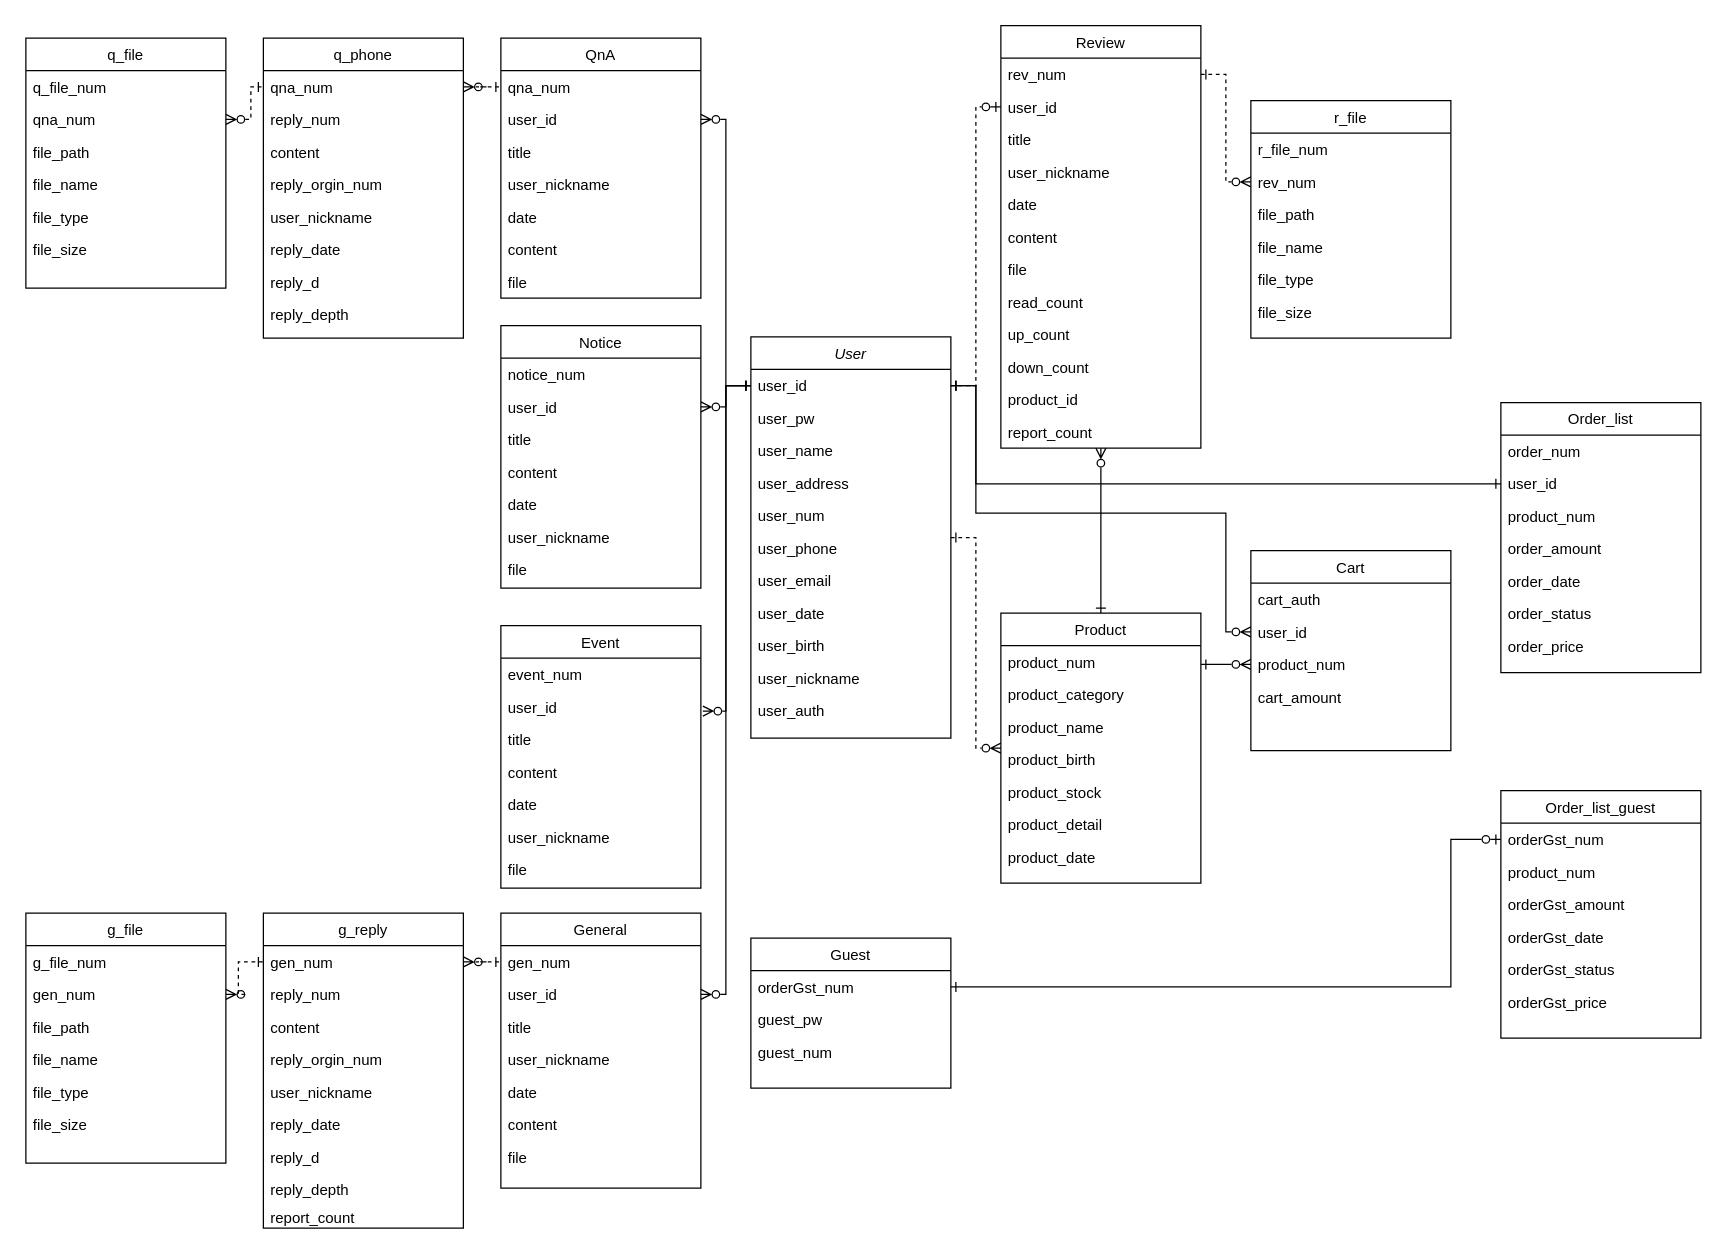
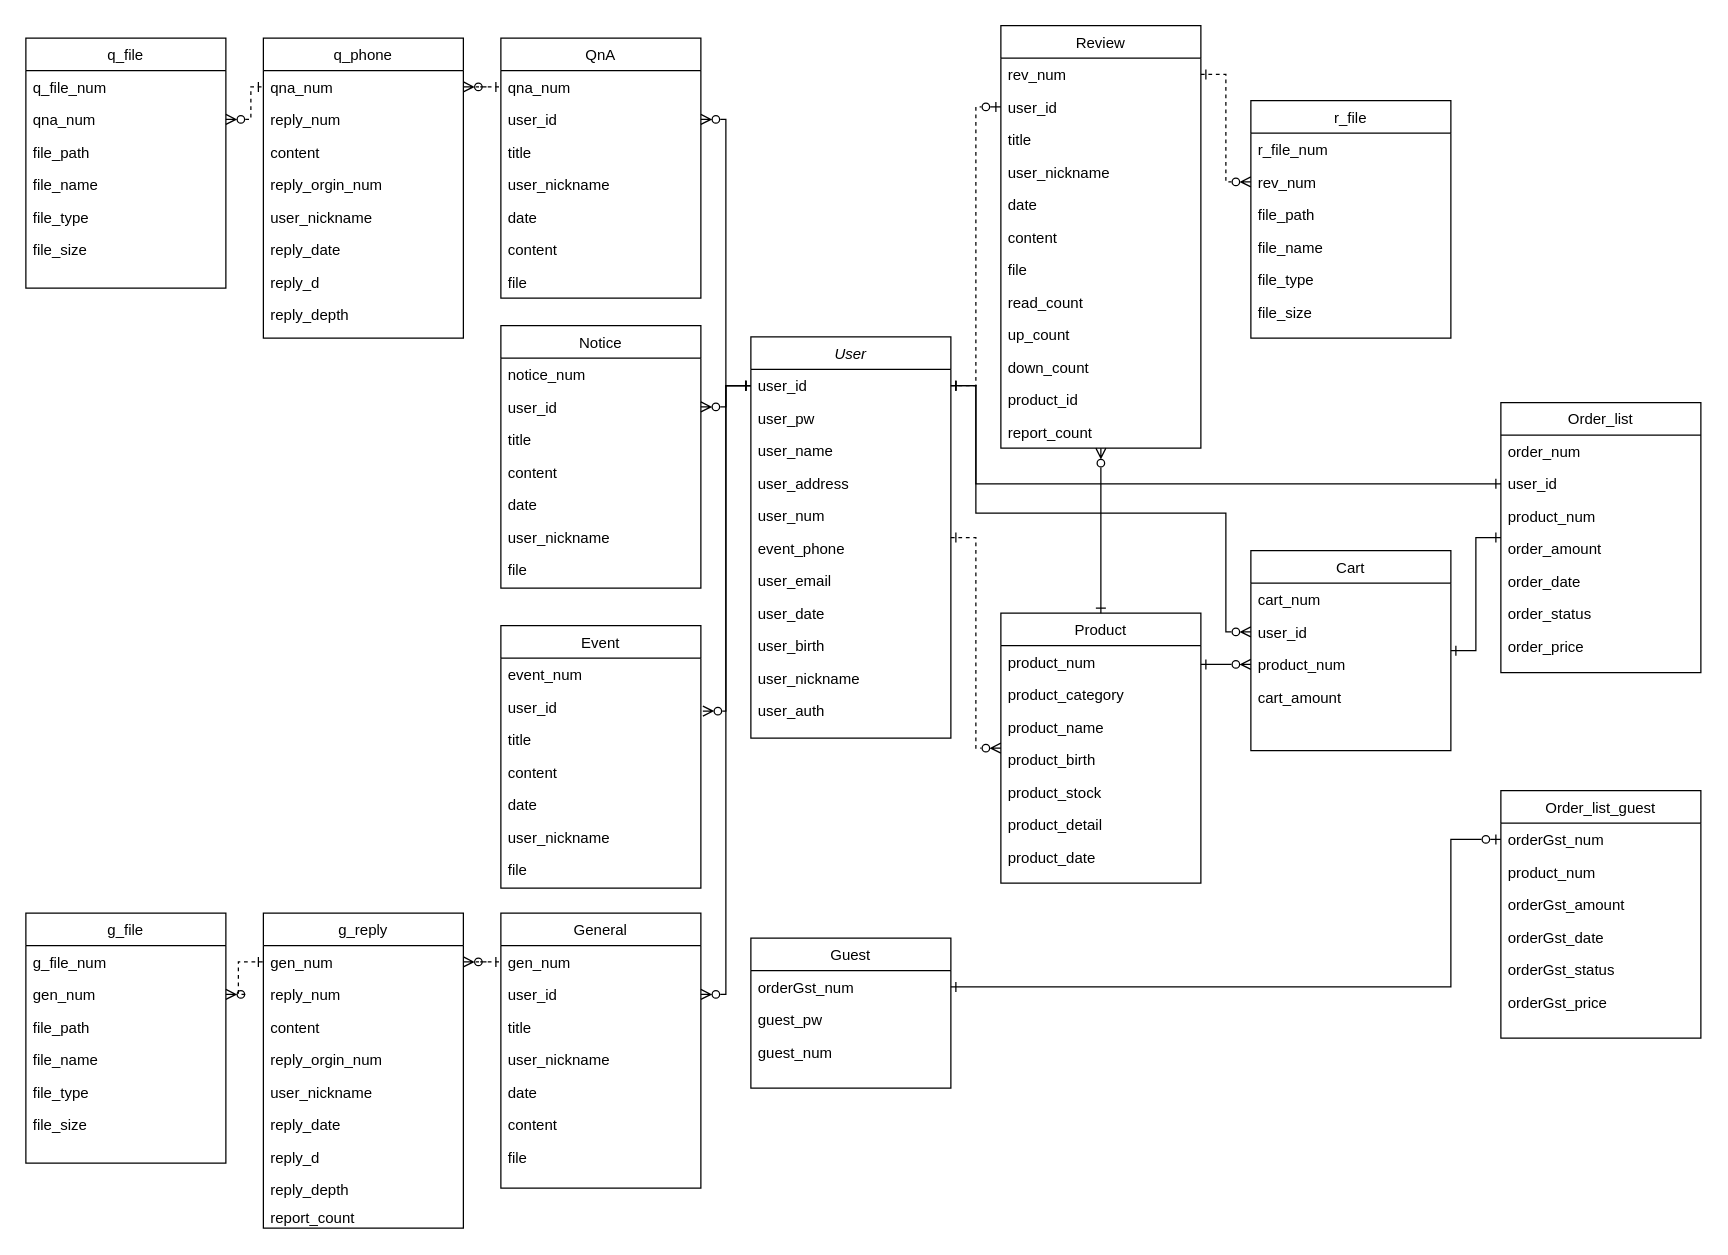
(800, 549) -> (804, 549)
none -> (1476, 596)
(1295, 600) -> (1291, 600)
